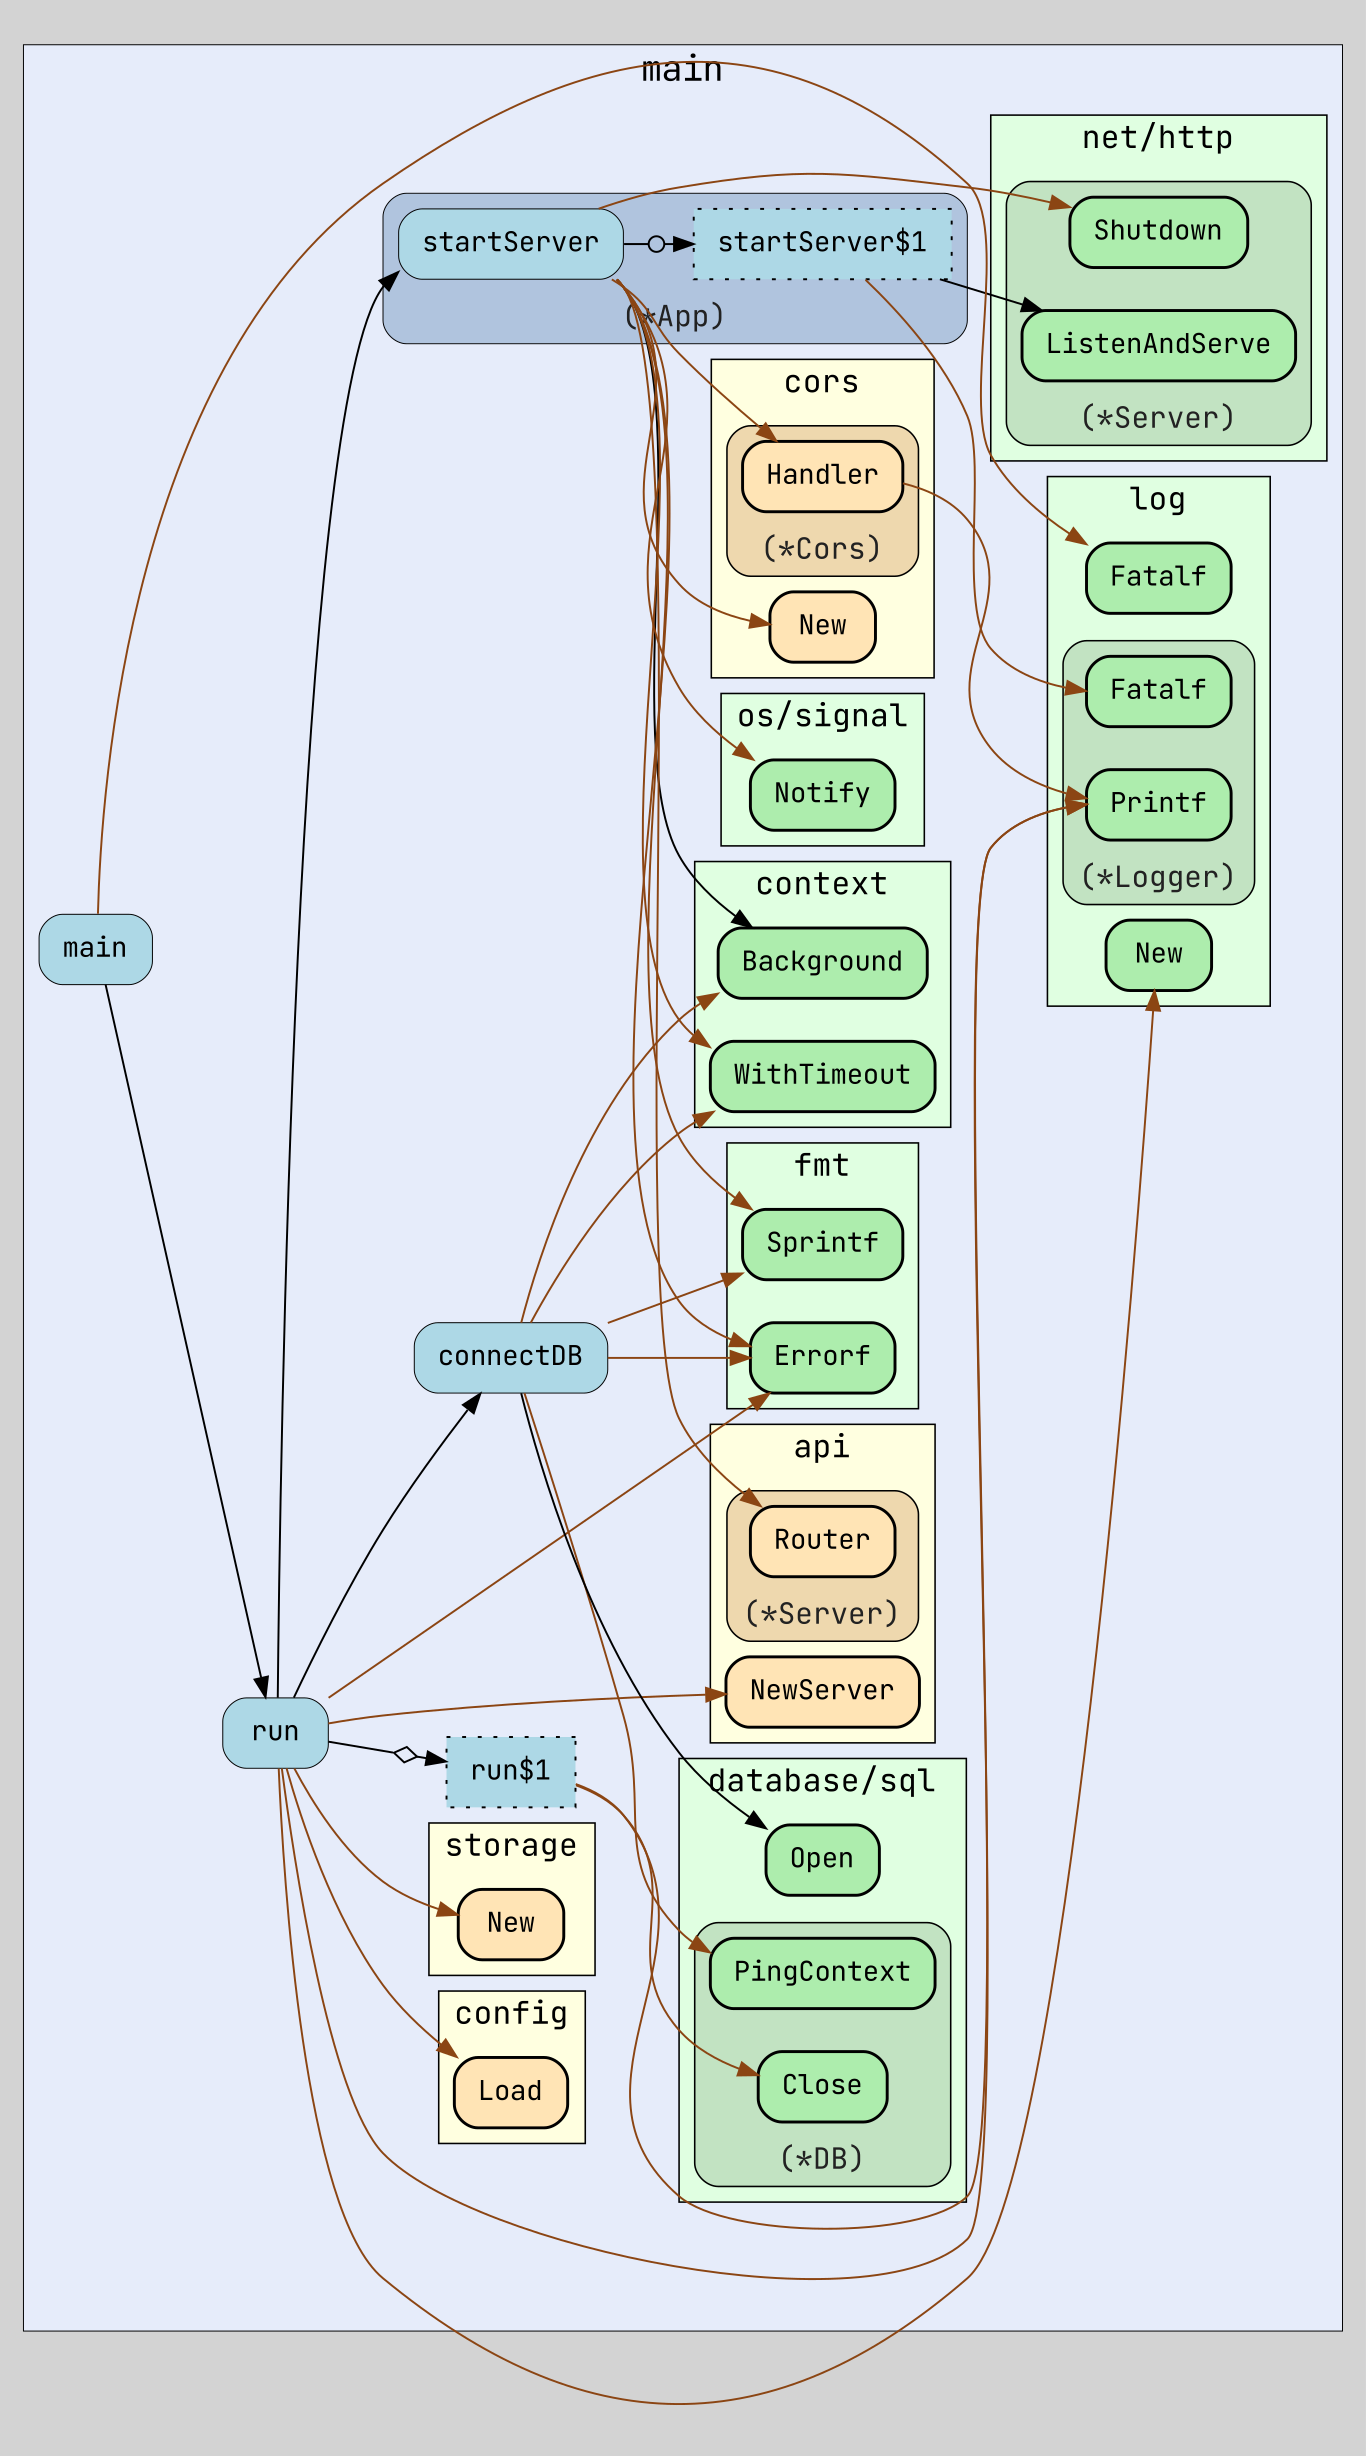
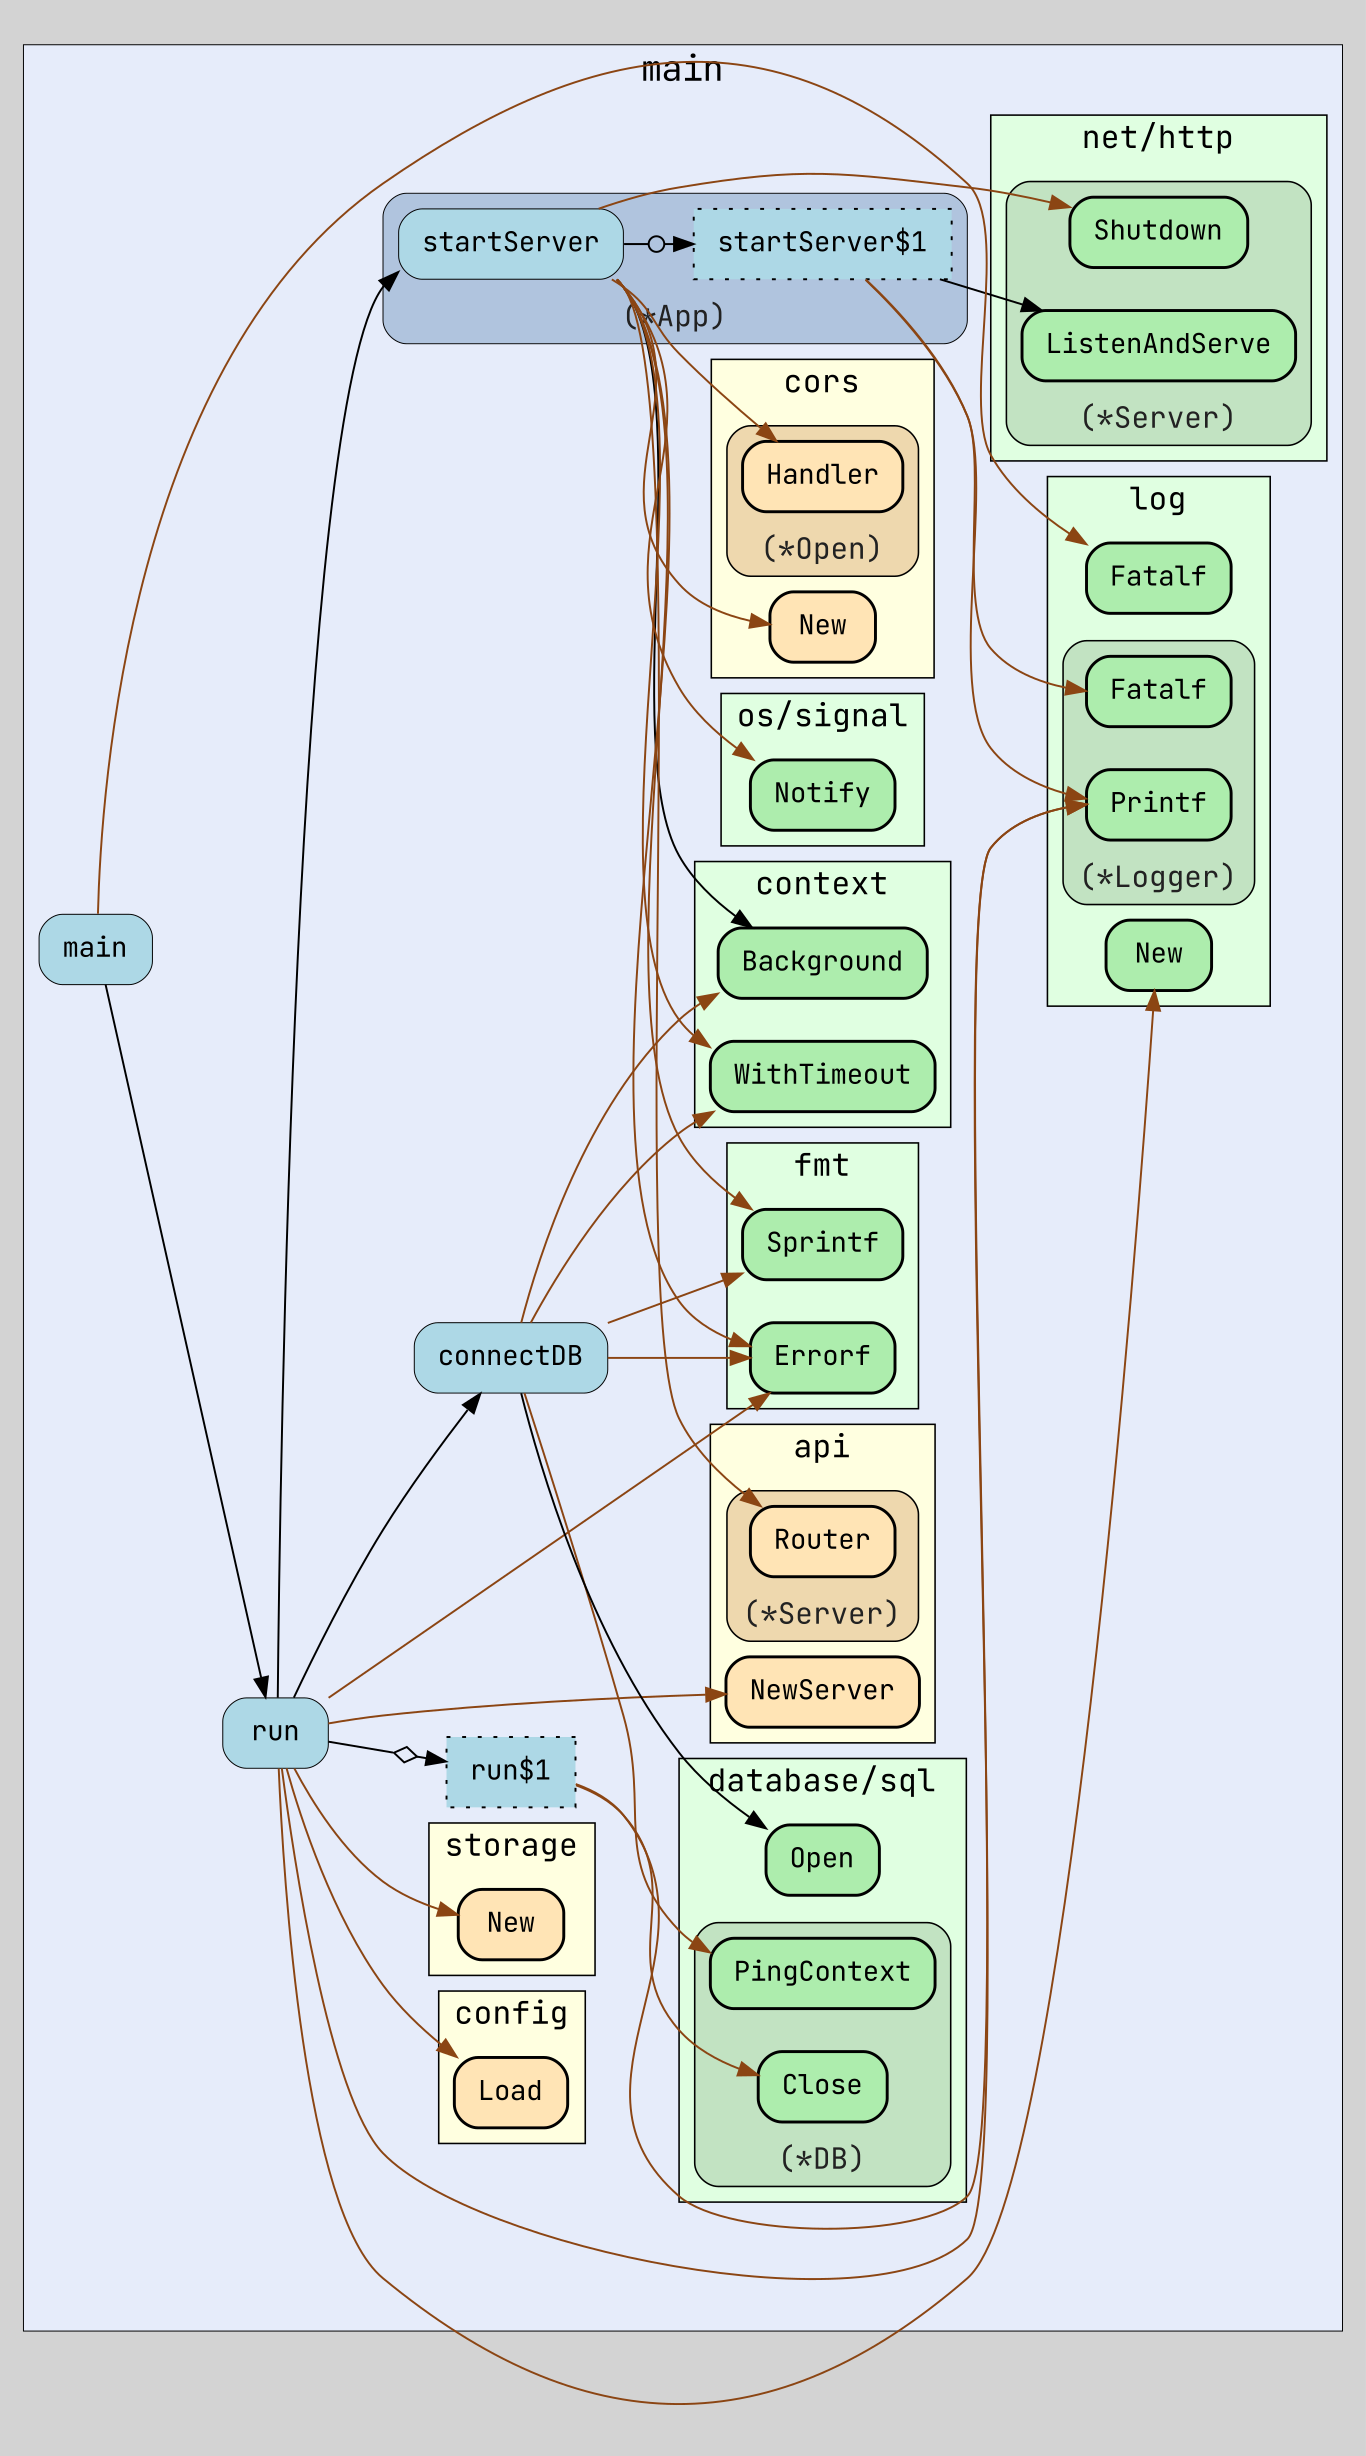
(823, 552) -> (823, 552)
(975, 651) -> (971, 647)
